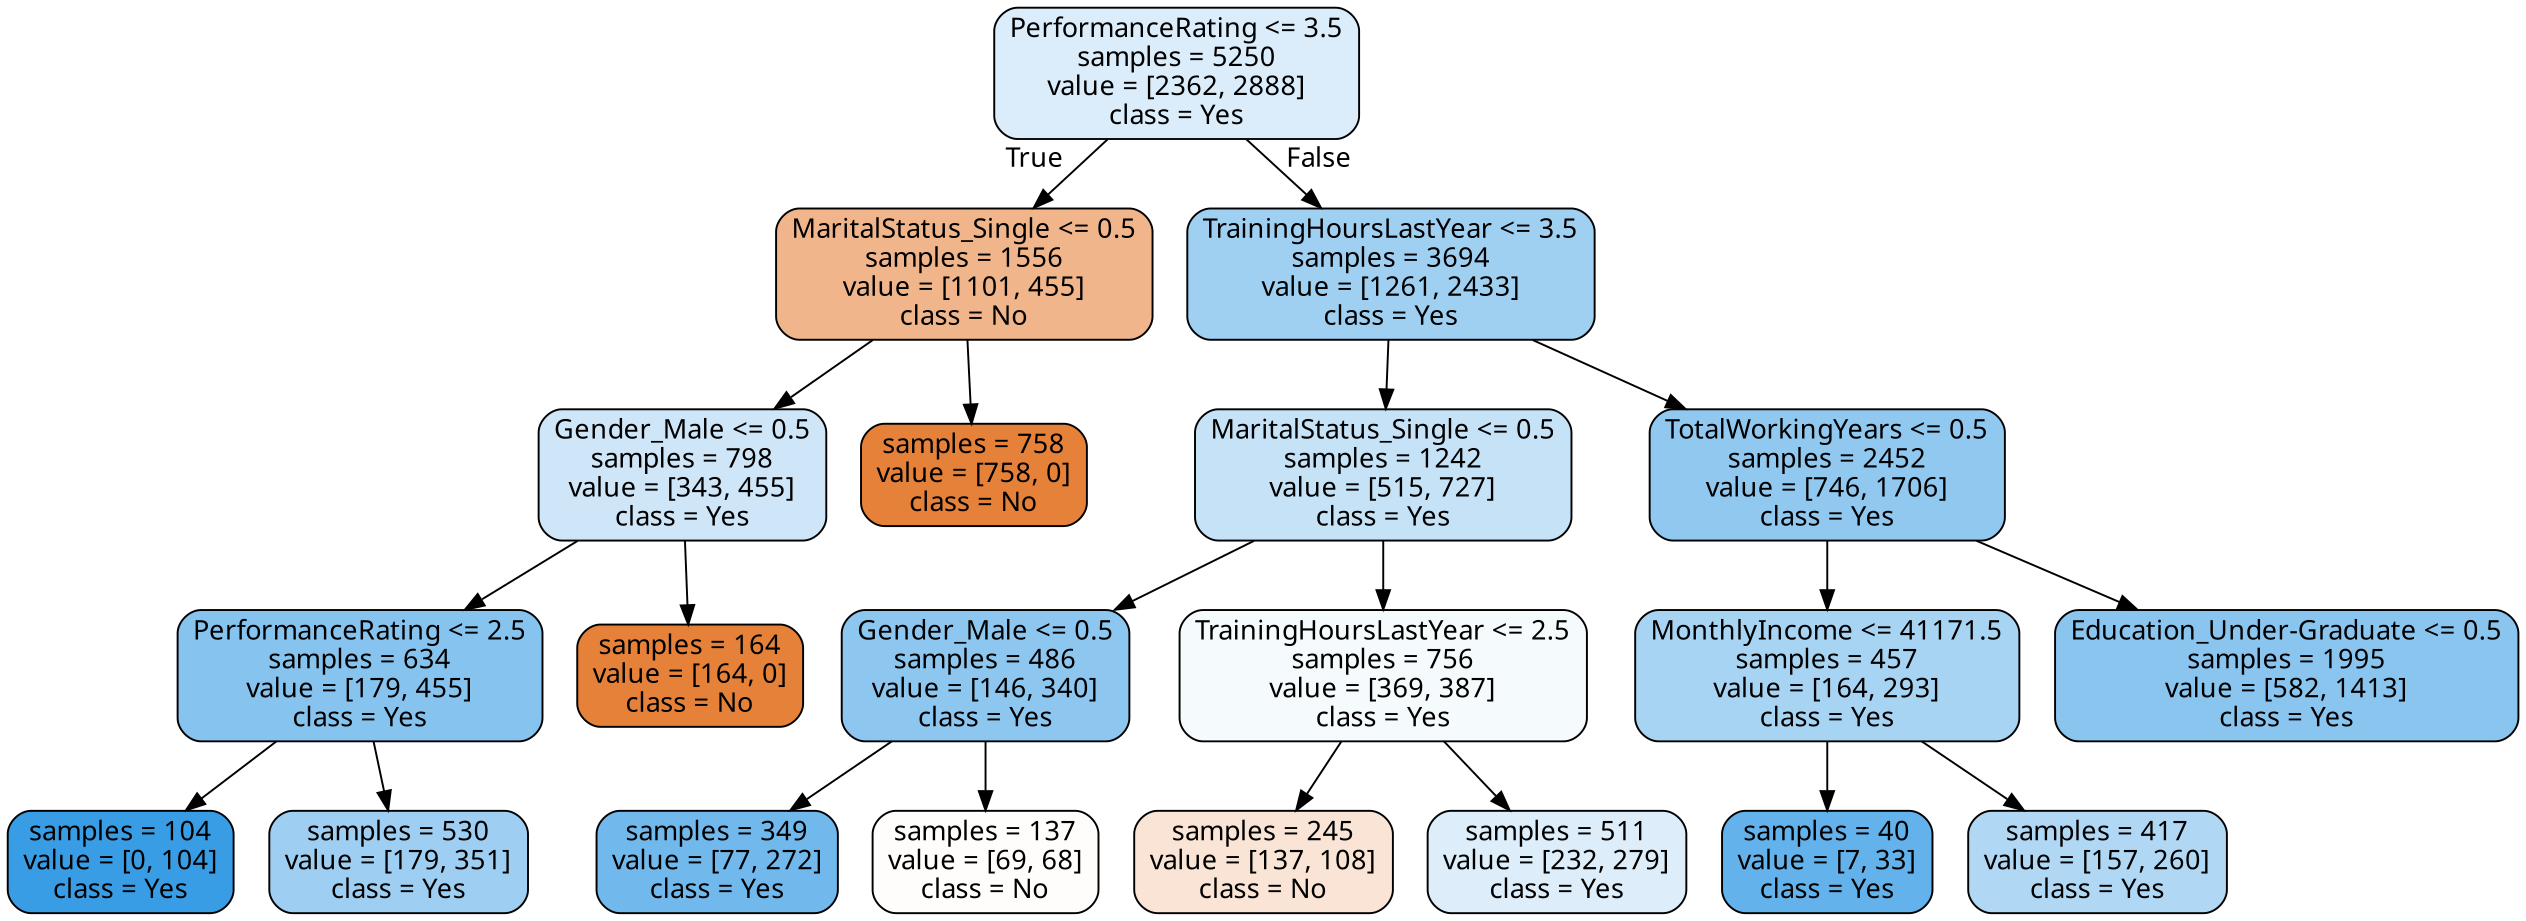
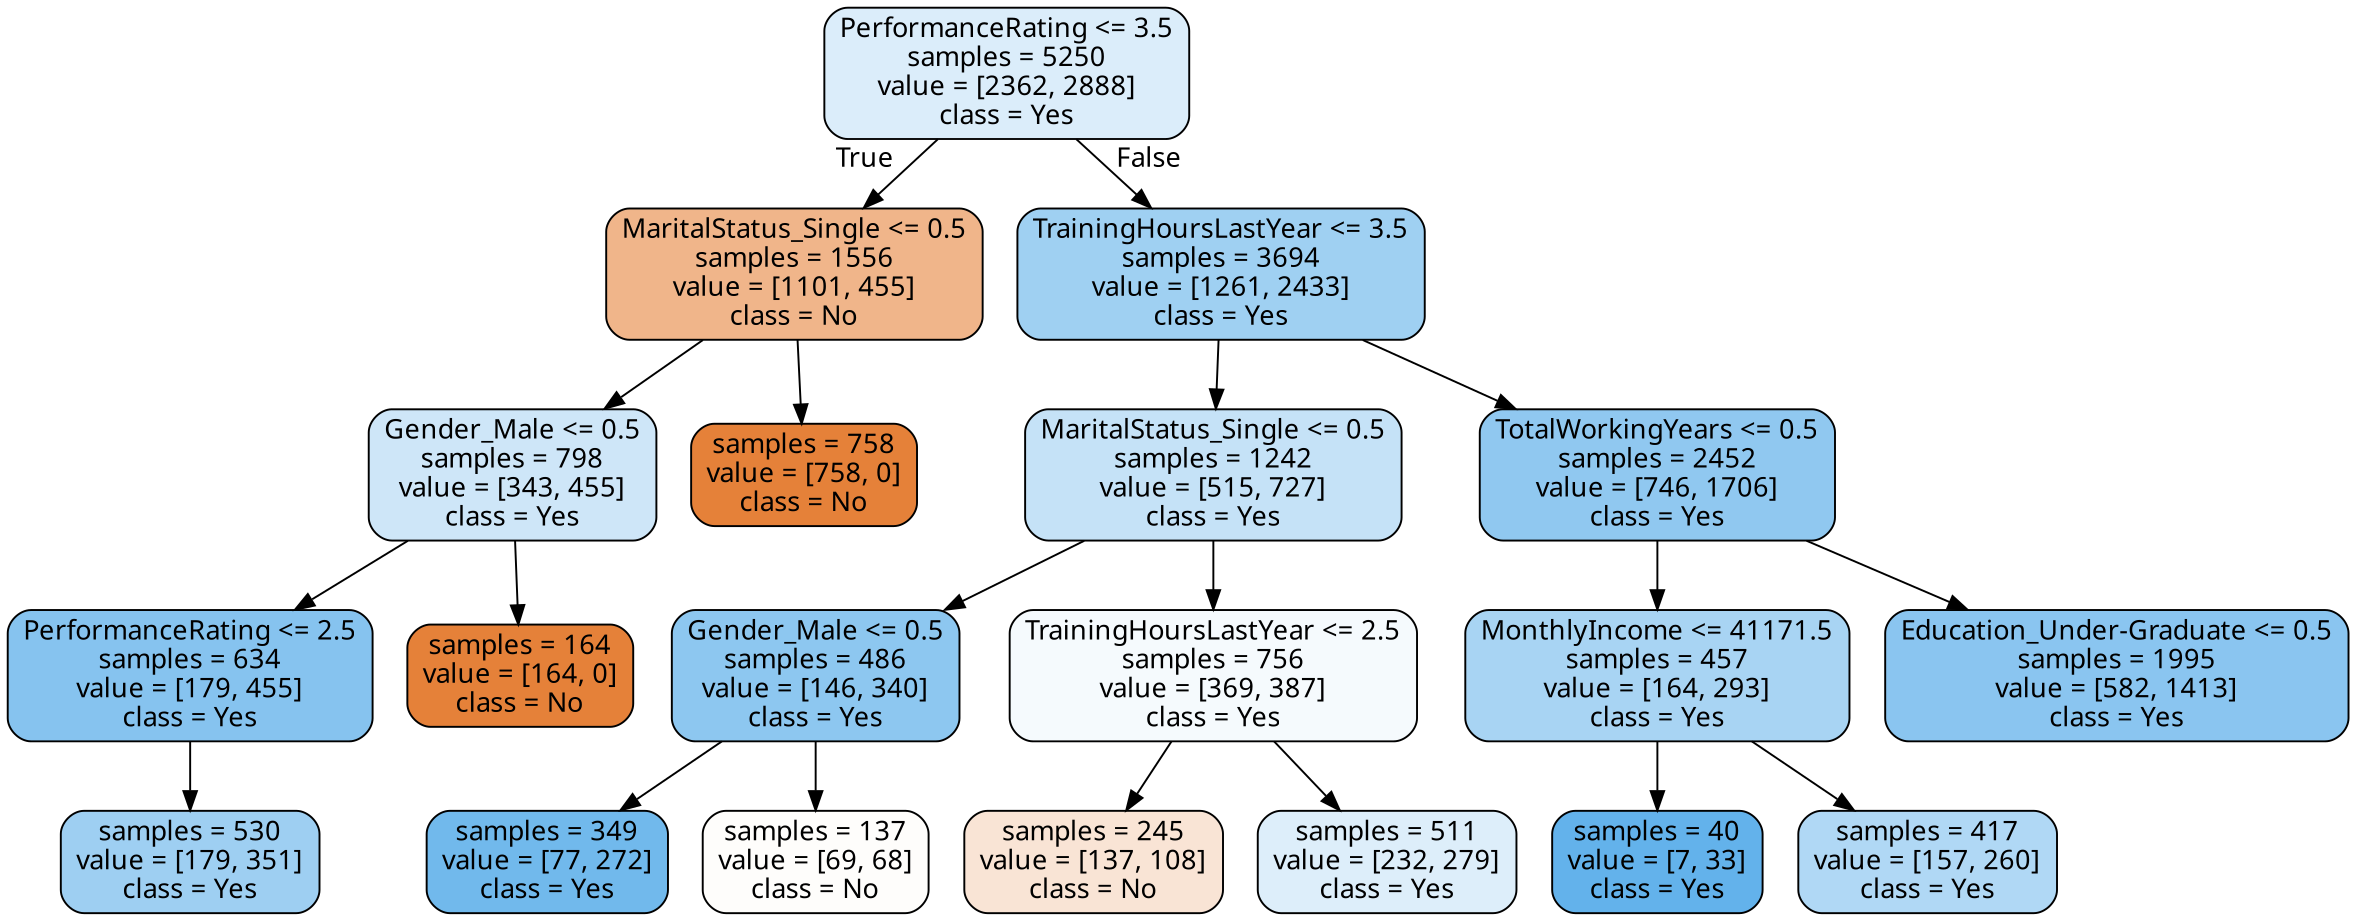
(121, 862) -> none
